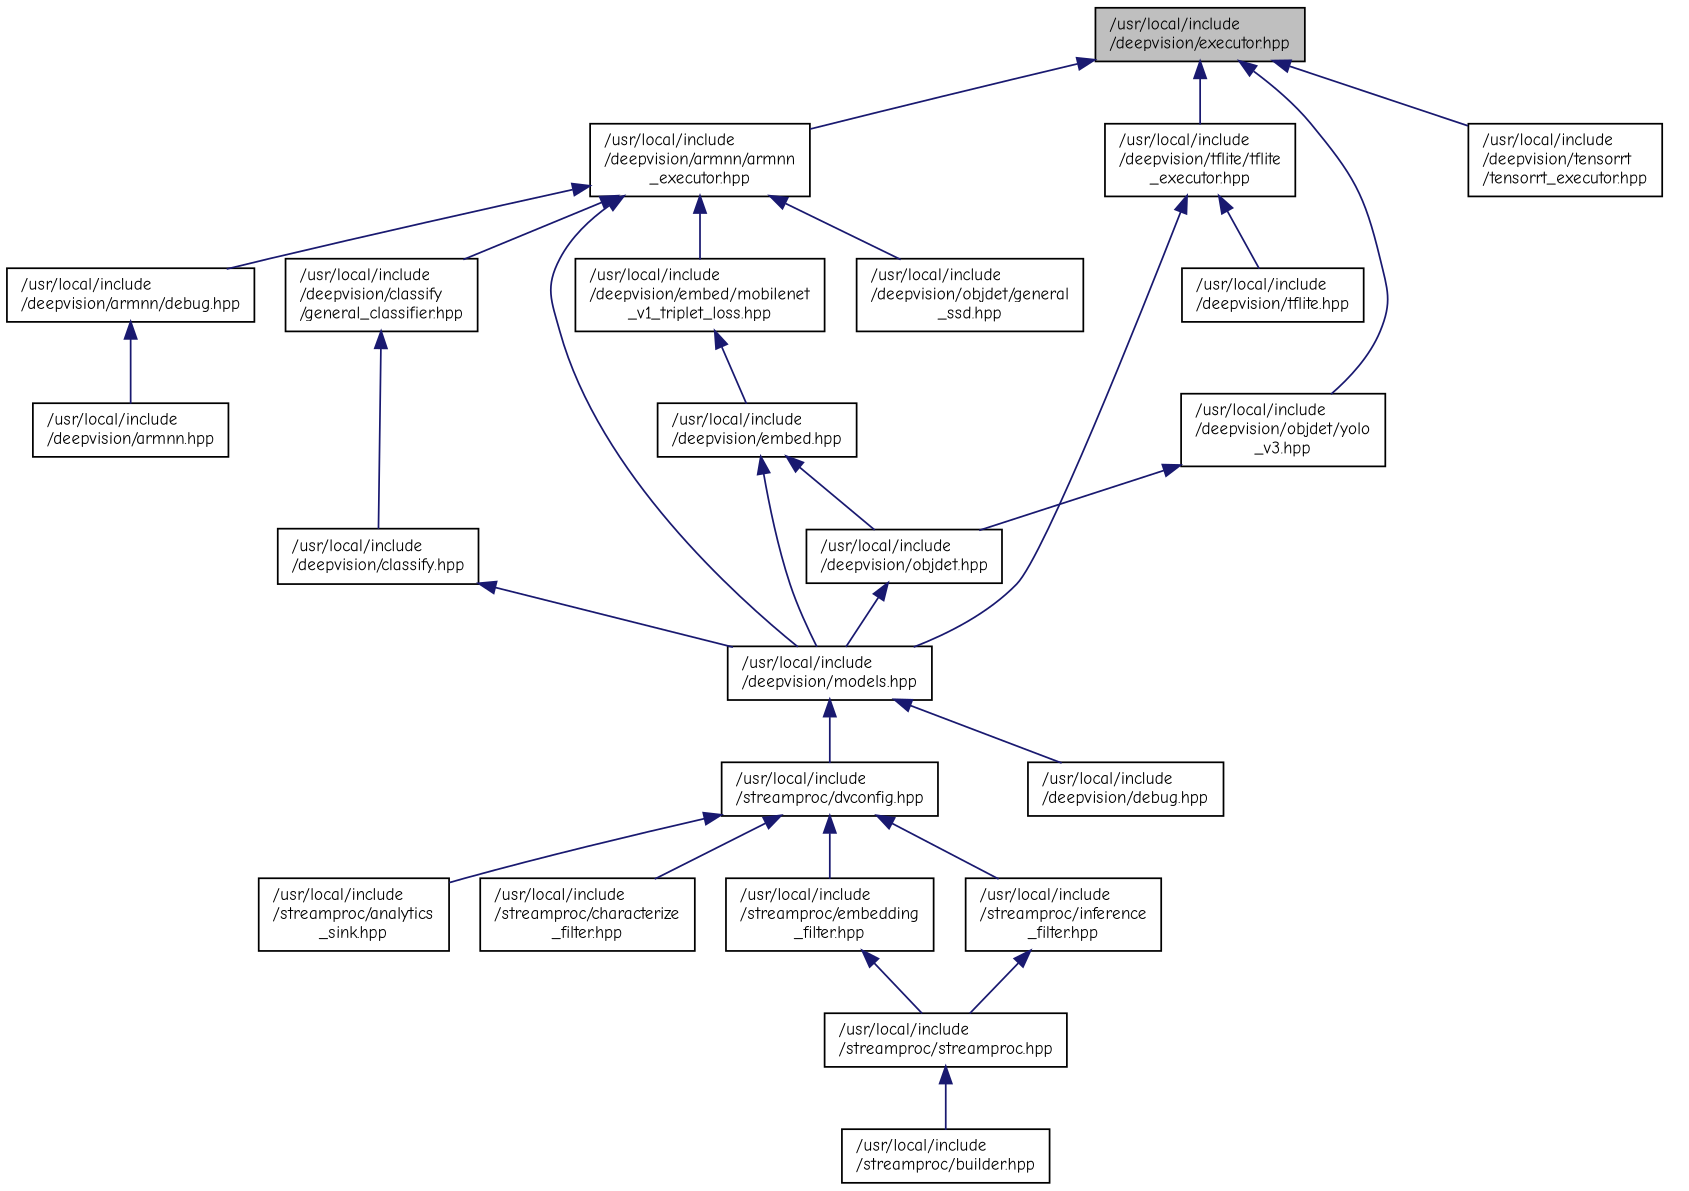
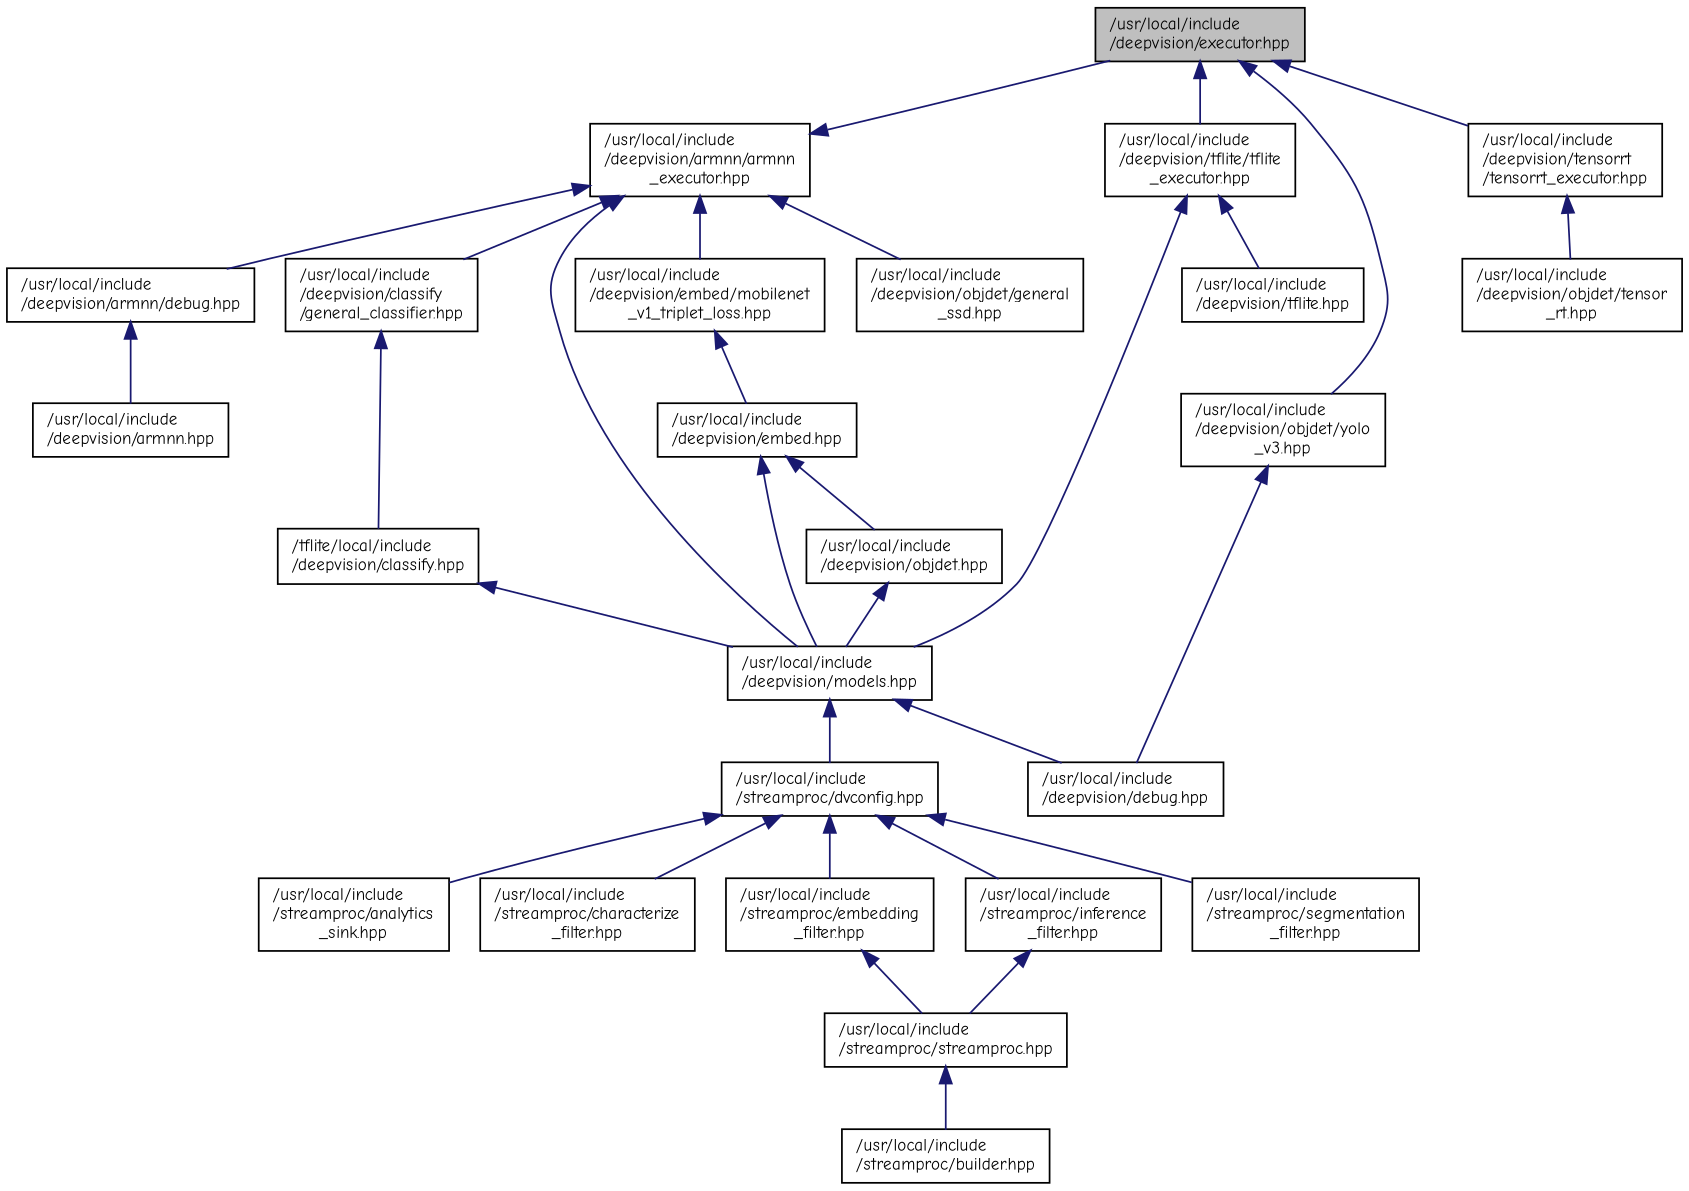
(944, 96) -> (969, 96)
none -> (1572, 295)
(1076, 499) -> (1199, 622)
(378, 556) -> (378, 556)
none -> (1306, 915)
